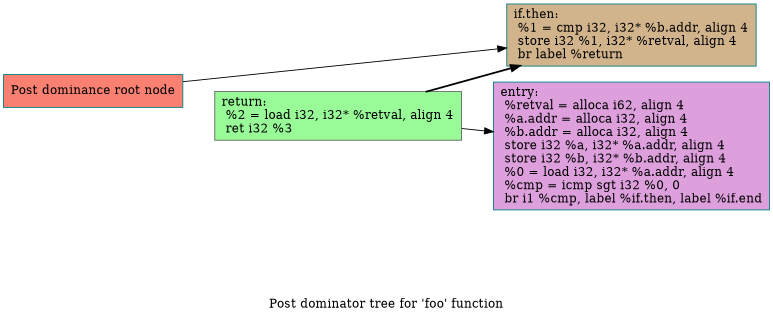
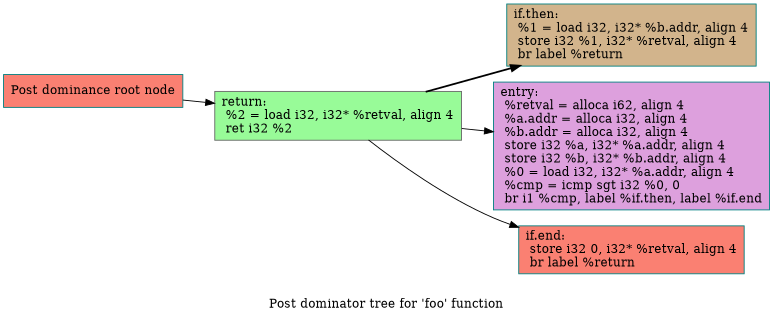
(631, 28) -> (631, 28)
(340, 65) -> (194, 101)
(257, 129) -> (257, 129)
none -> (631, 250)
